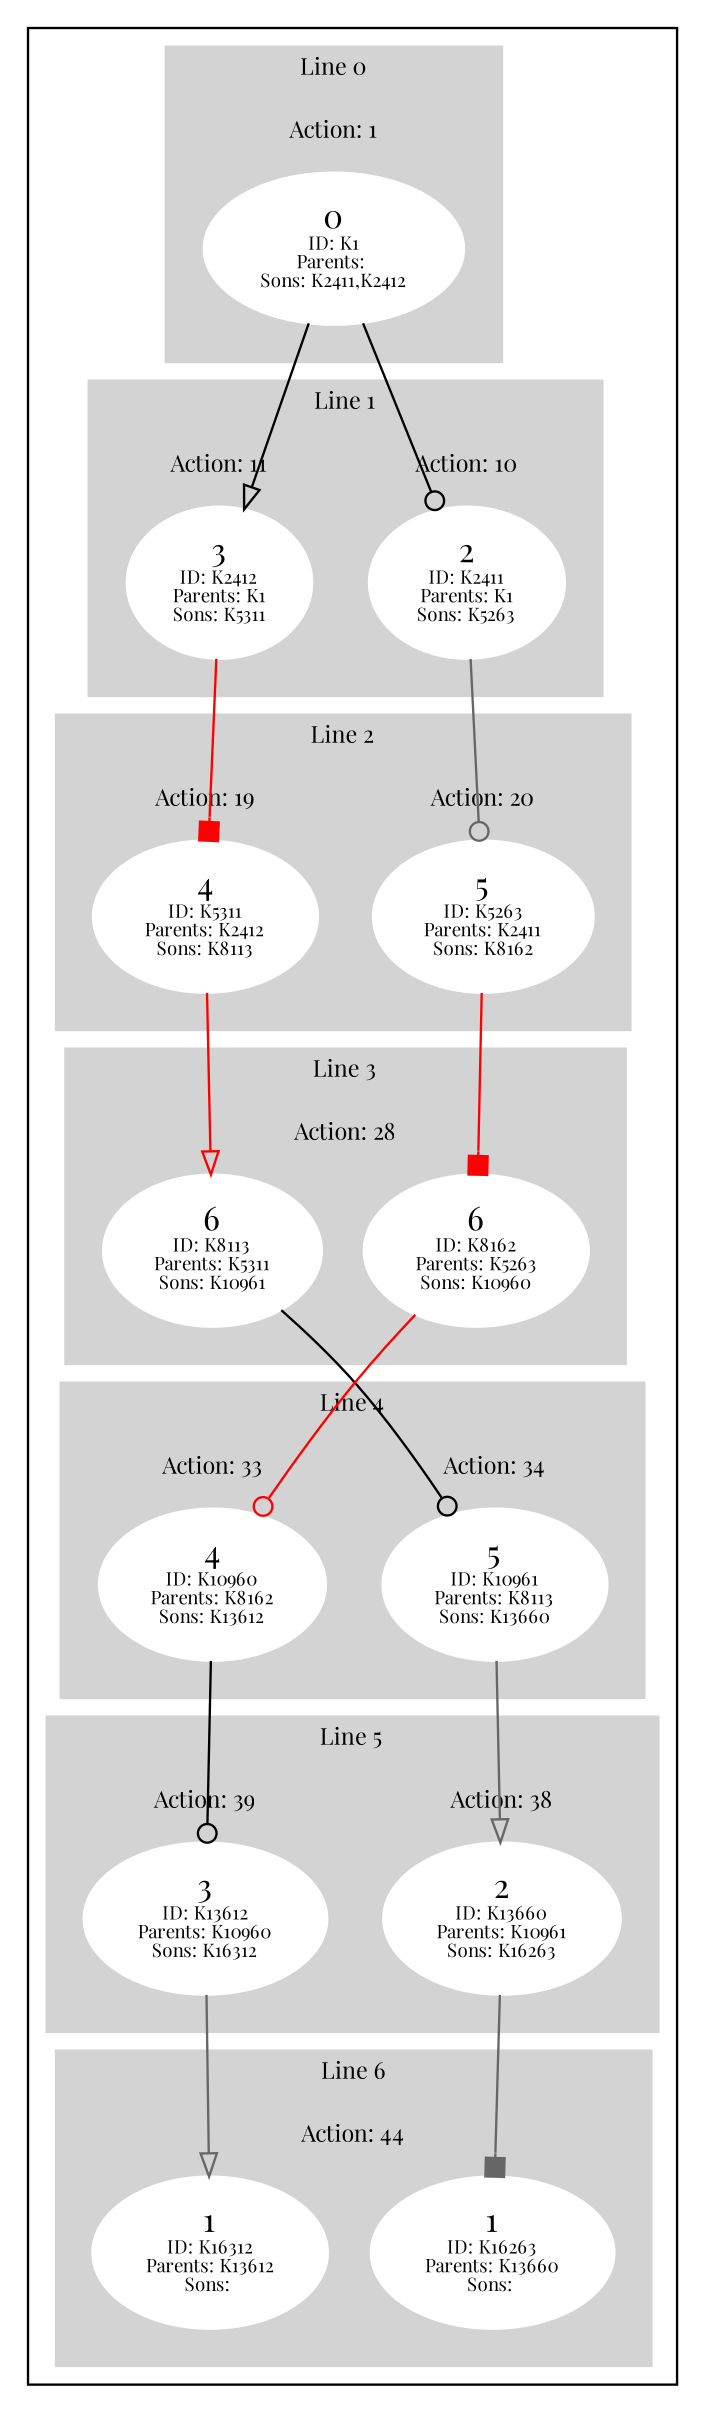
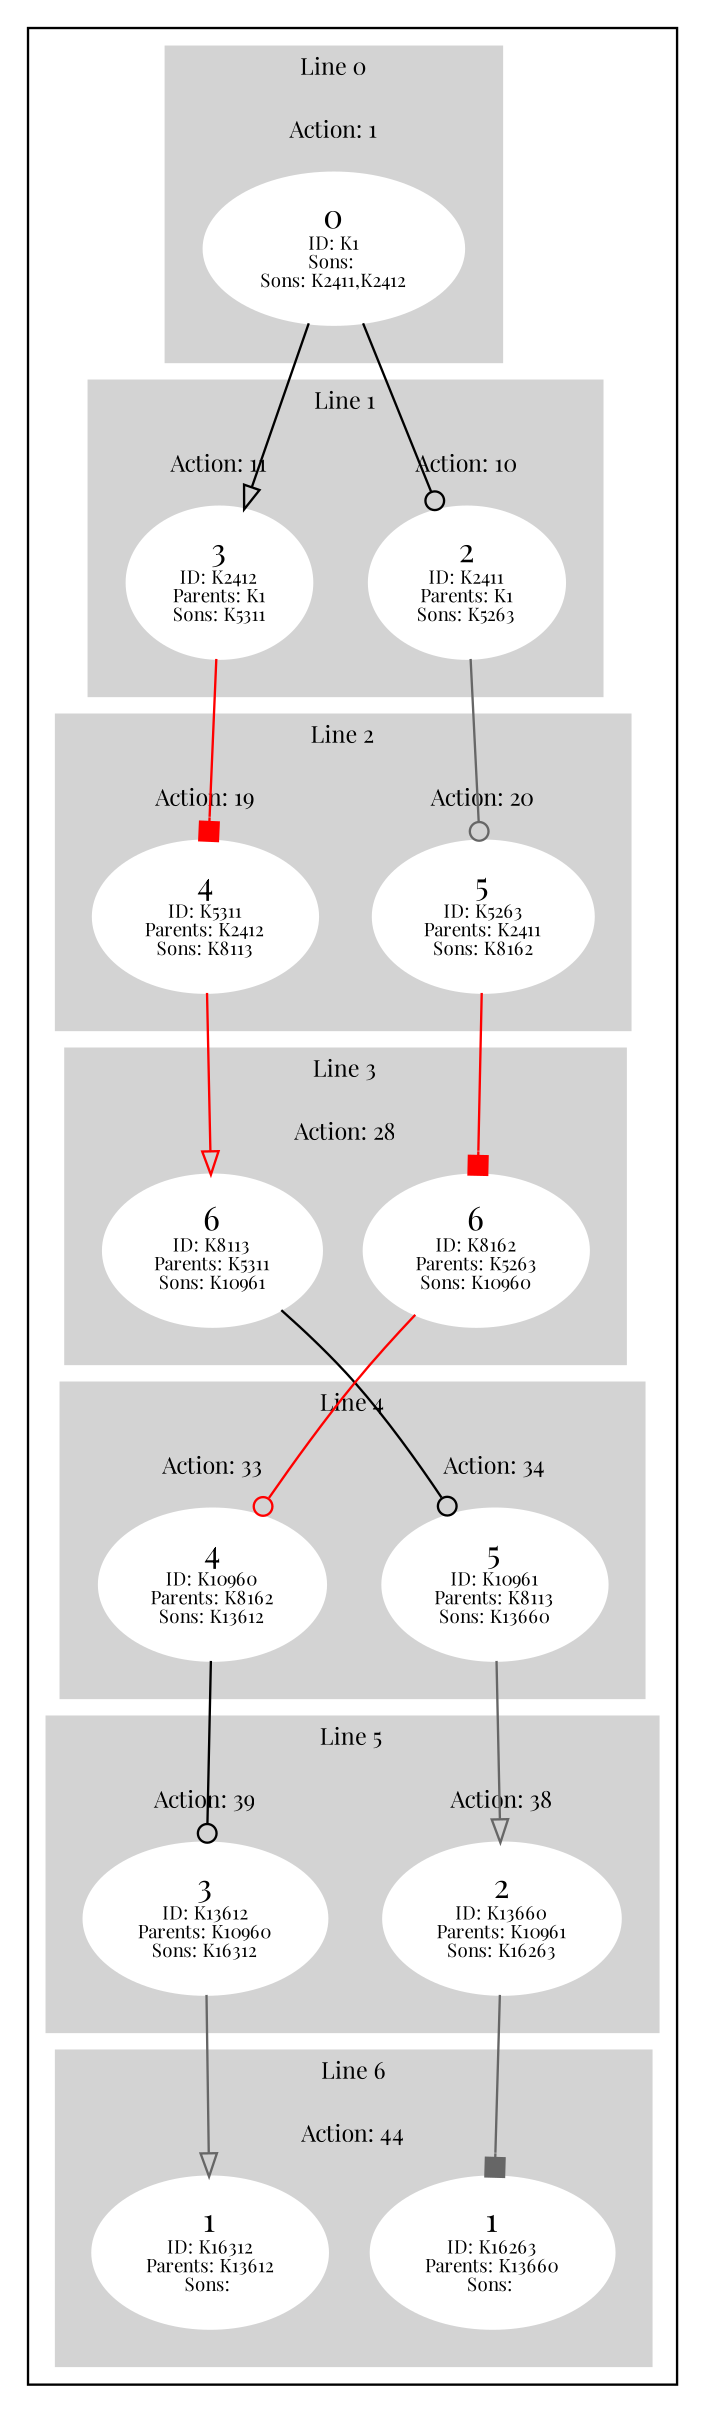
(334, 263) -> (334, 263)
